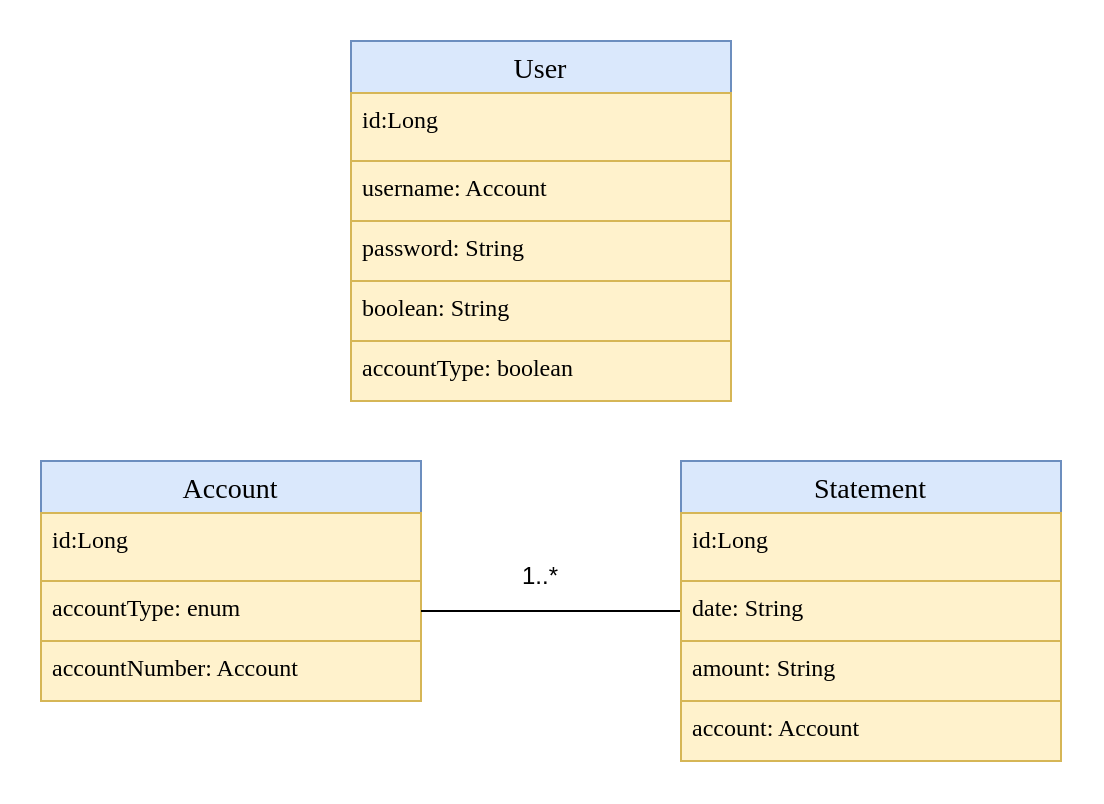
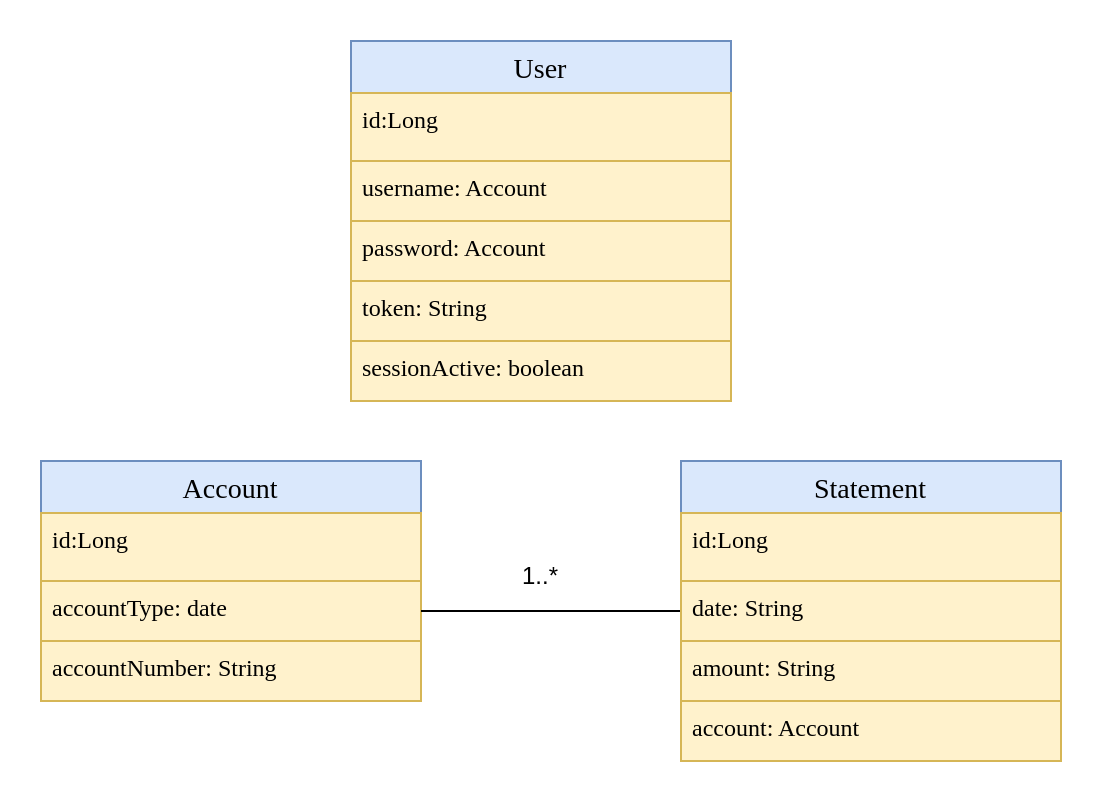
(460, 248) -> (470, 248)
(450, 308) -> (440, 308)
(487, 368) -> (494, 368)
(160, 608) -> (160, 608)
(194, 668) -> (184, 668)
